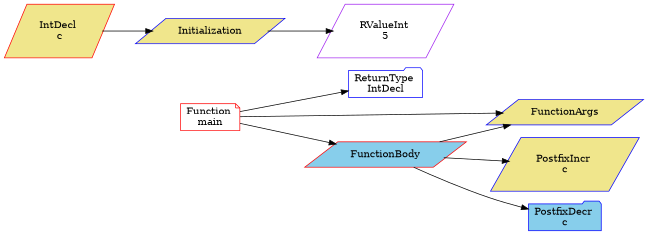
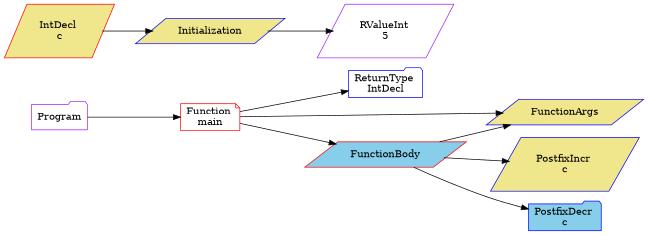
none -> (59, 117)
